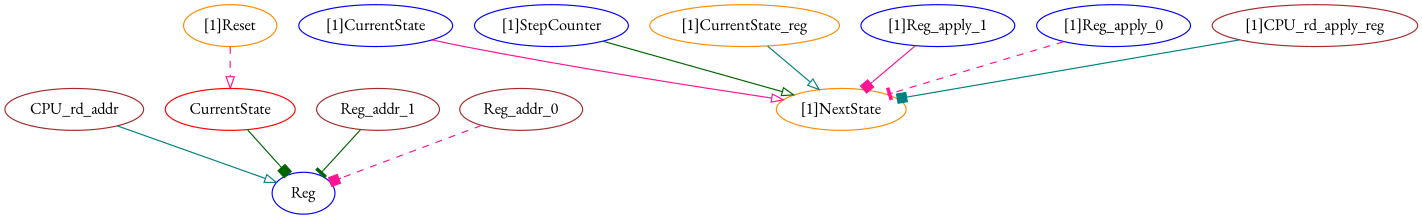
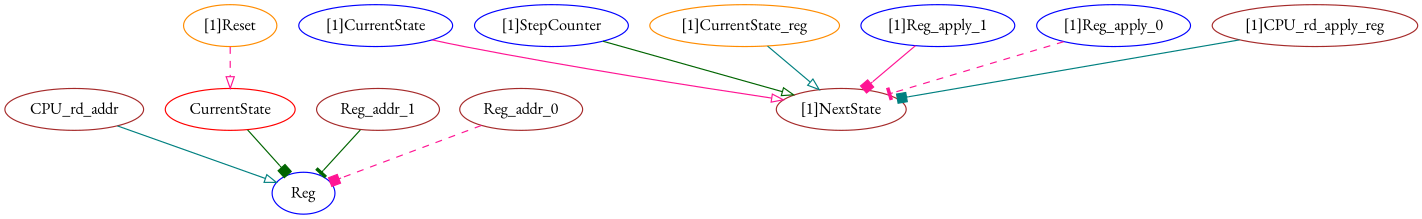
(841, 109) -> (841, 109)
